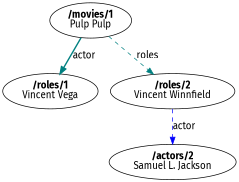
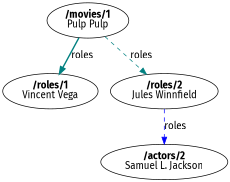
(84, 56) -> (82, 56)
(173, 95) -> (164, 95)
(184, 127) -> (175, 127)
